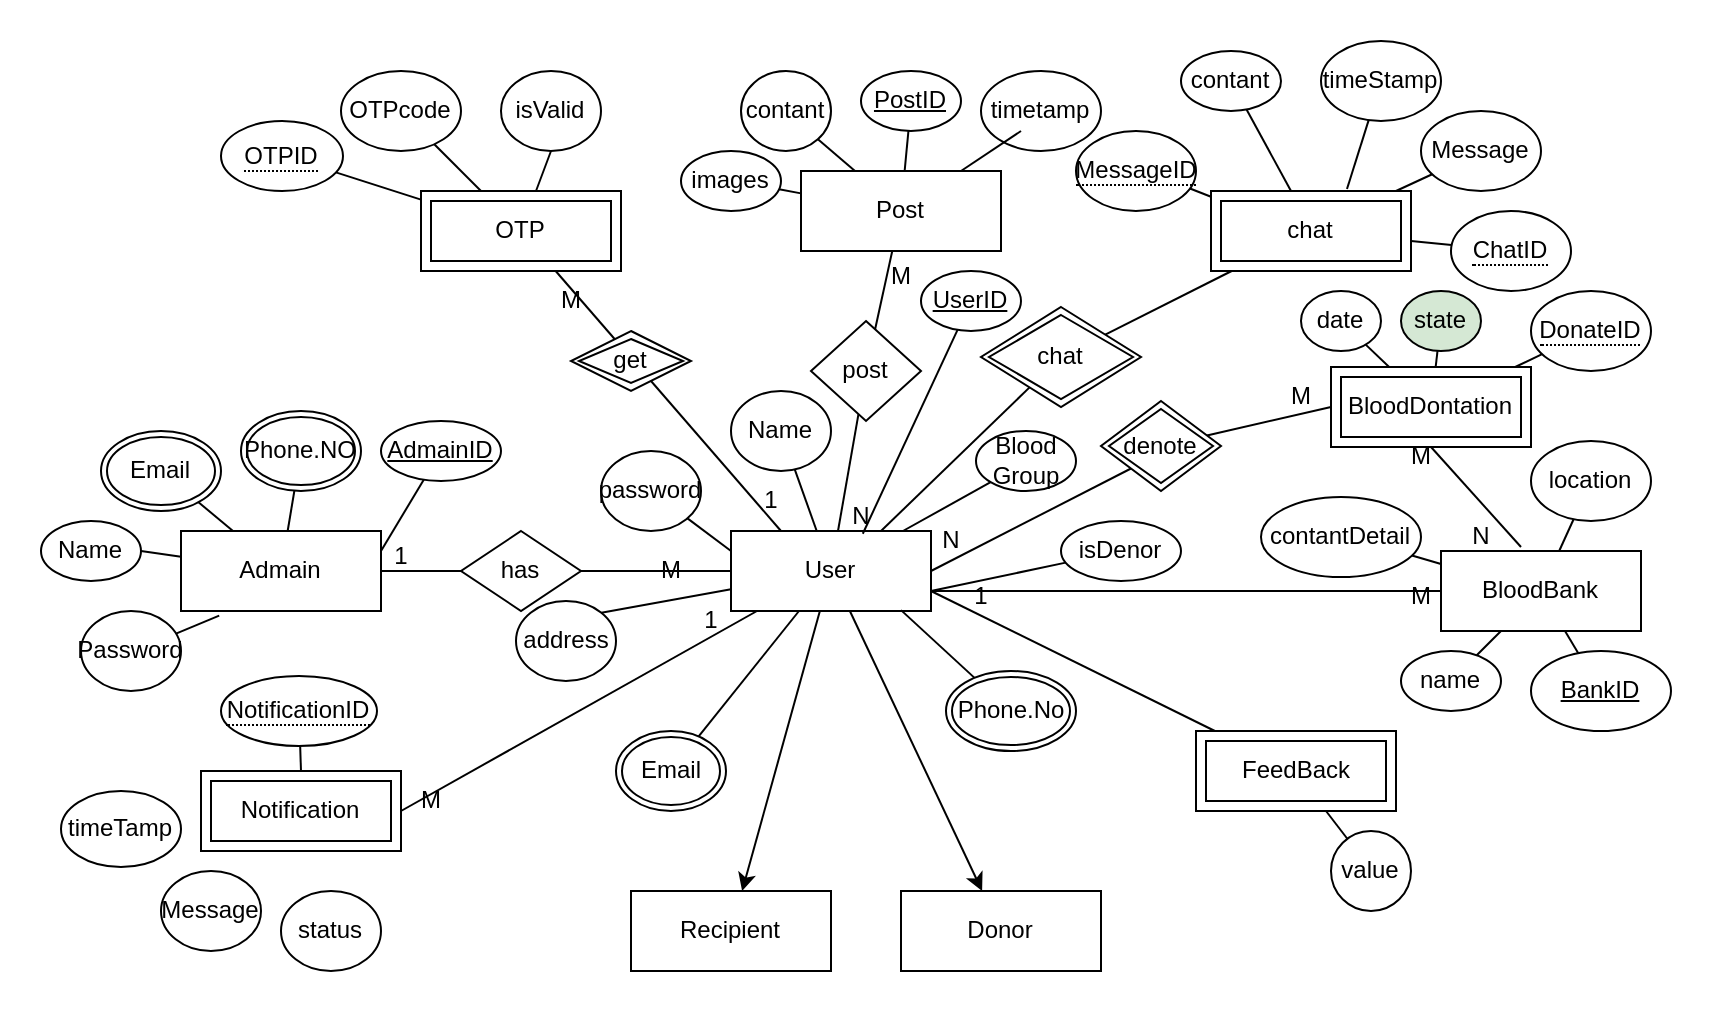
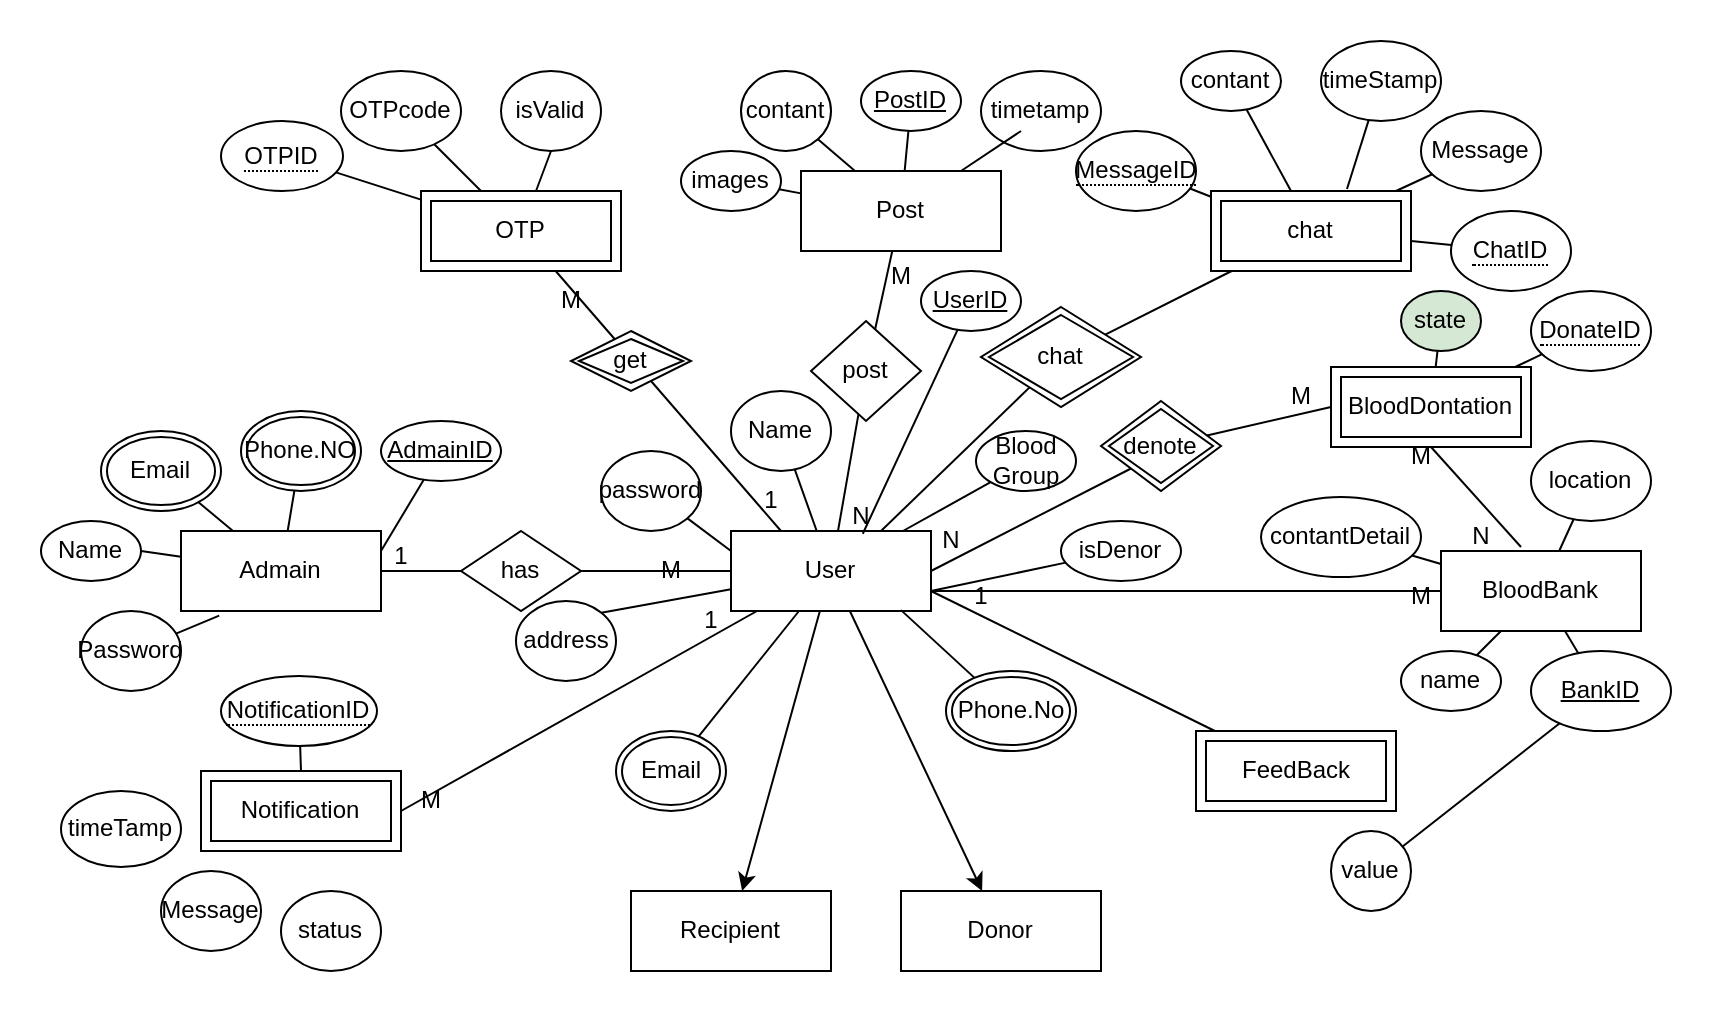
(1341, 321) -> none
(1377, 356) -> none
(1337, 825) -> (1481, 785)
